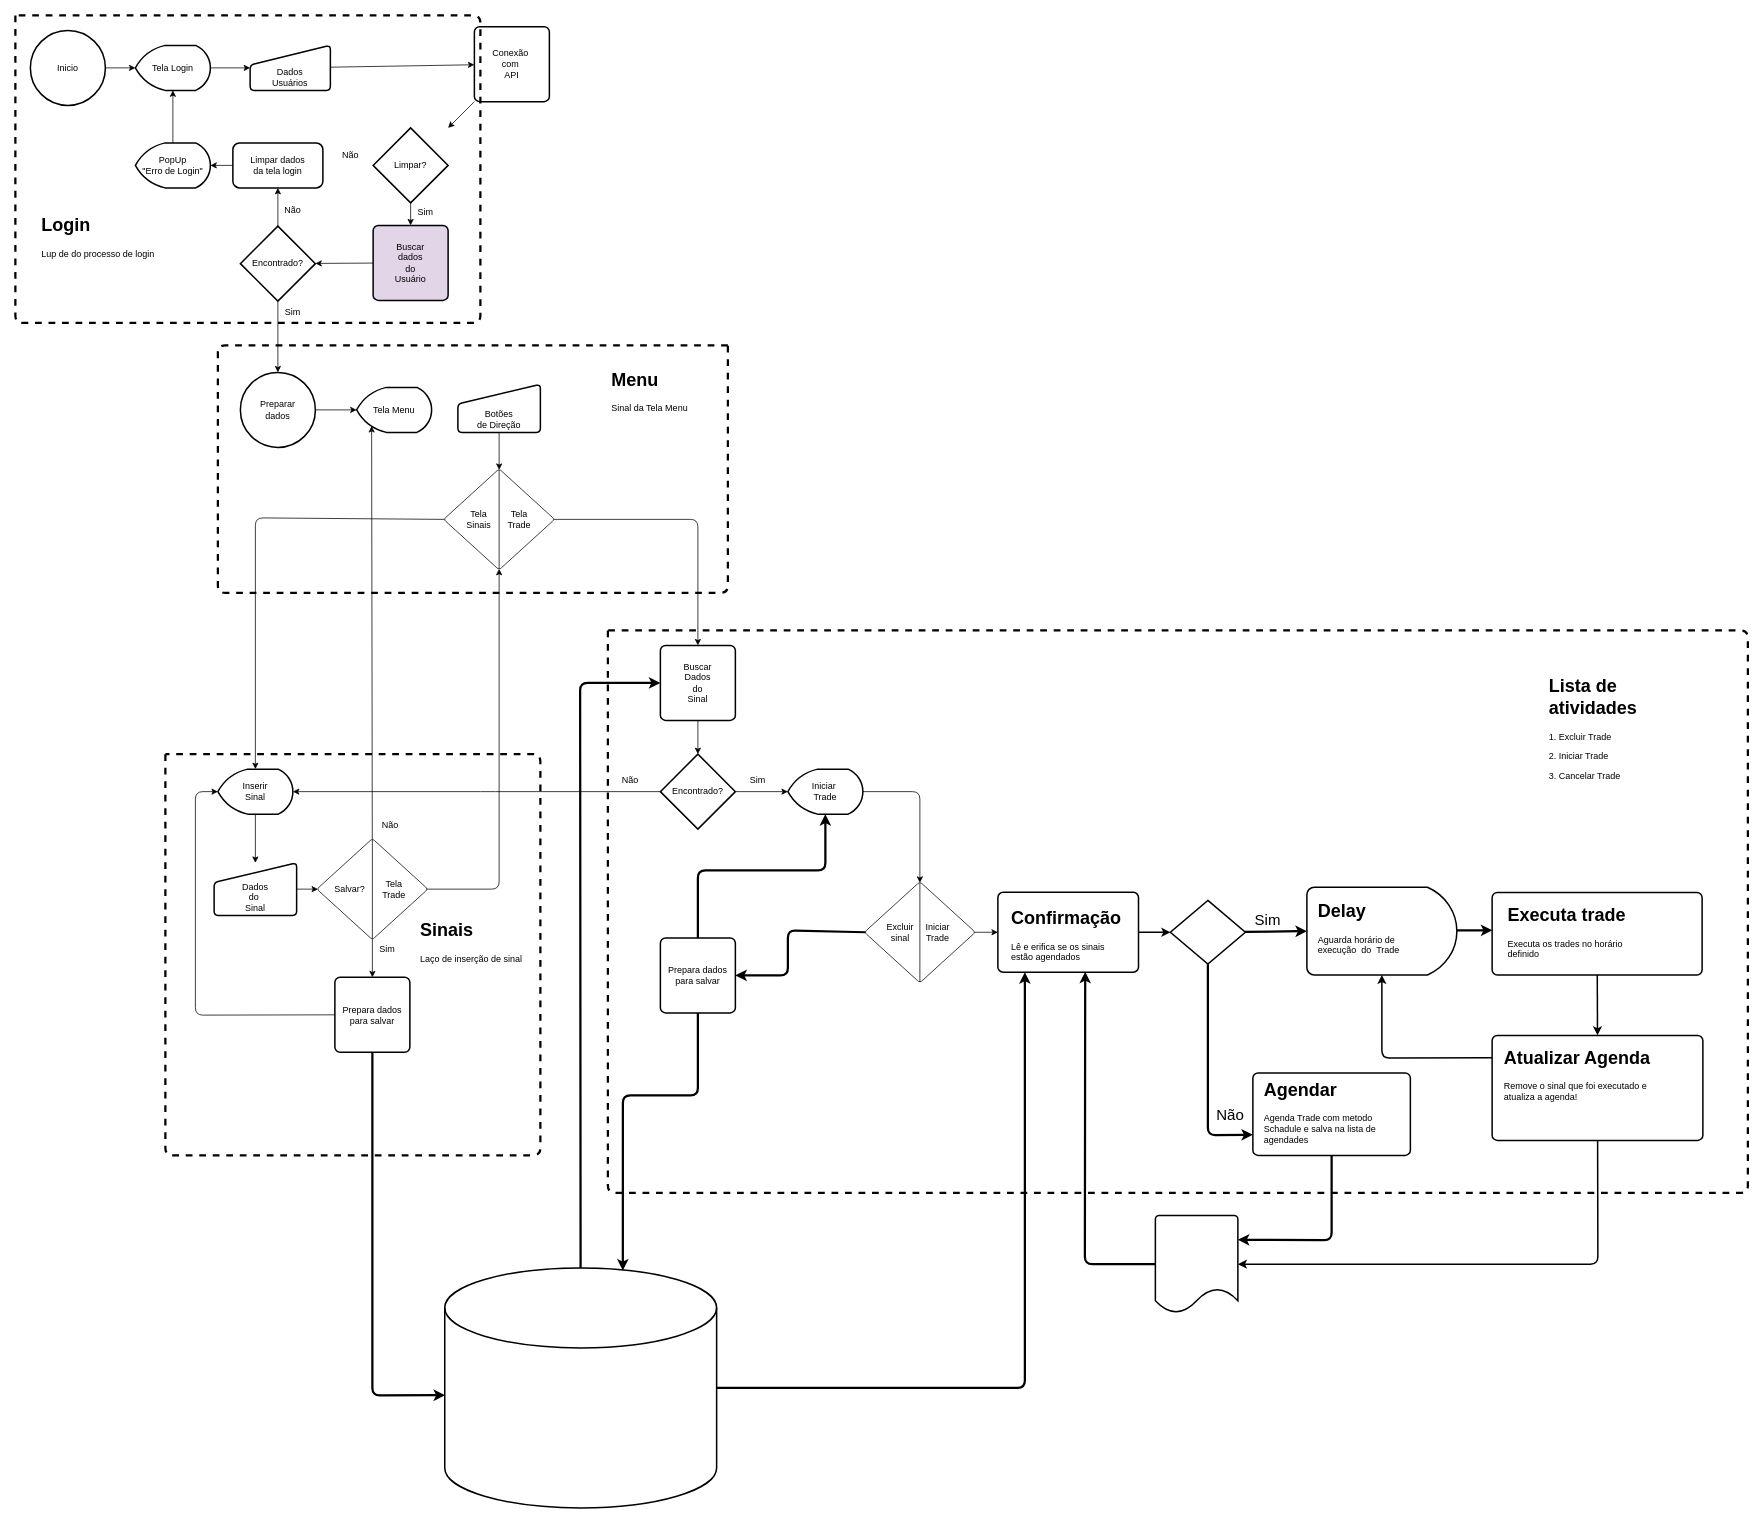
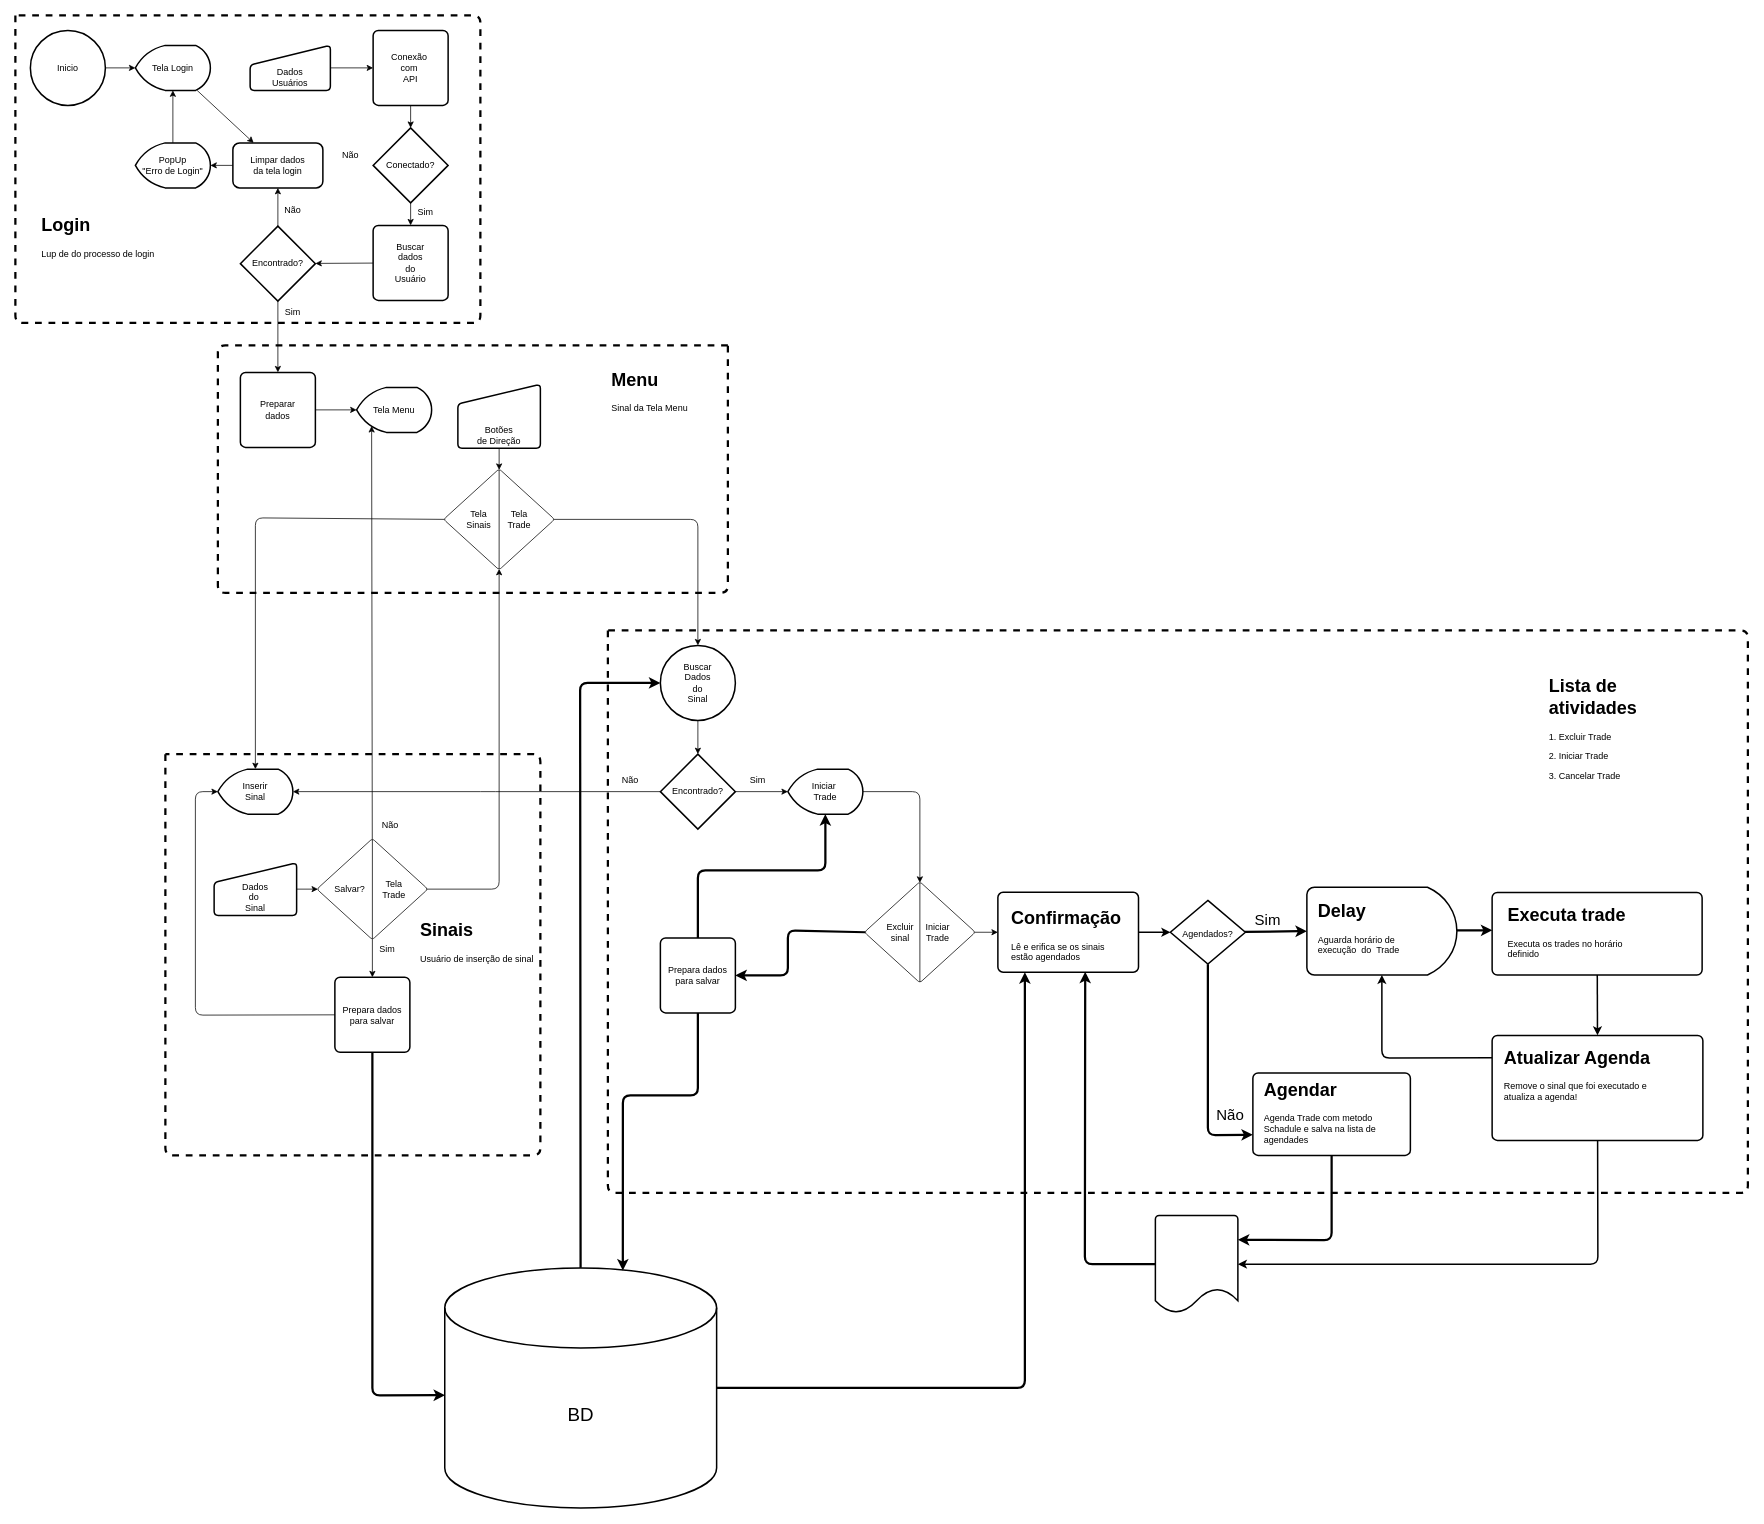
(512, 64) -> (411, 68)
(243, 68) -> (224, 115)
(411, 165) -> (411, 165)
(411, 263) -> (411, 263)
(499, 408) -> (499, 416)
(278, 410) -> (278, 410)
(698, 683) -> (698, 683)
(255, 836) -> none
(475, 919) -> (482, 919)
none -> (1208, 934)
none -> (581, 1414)
